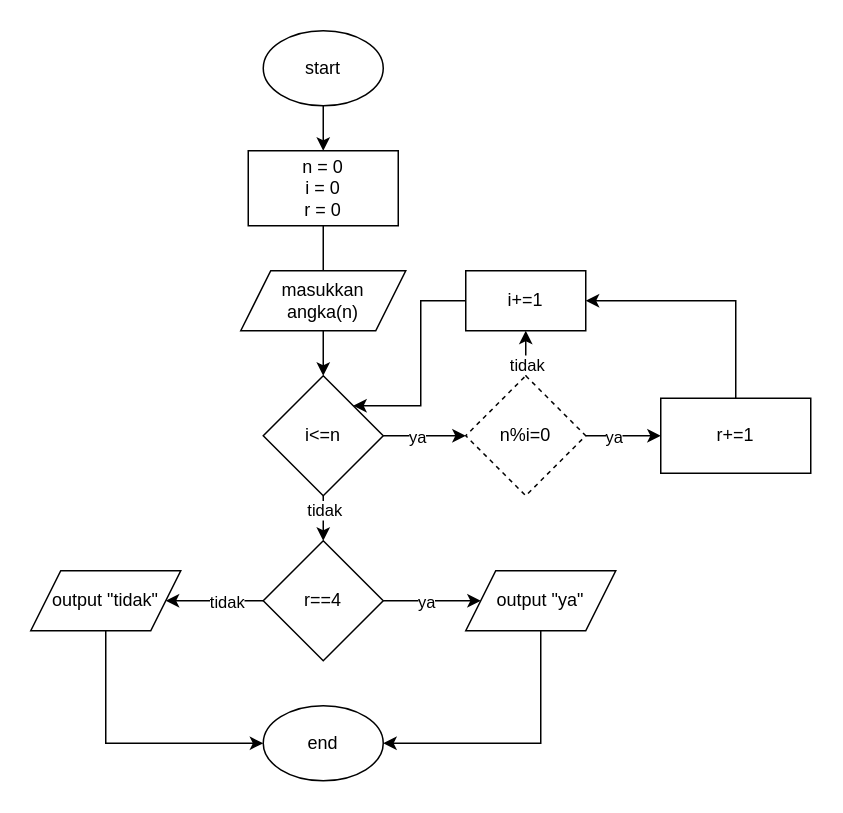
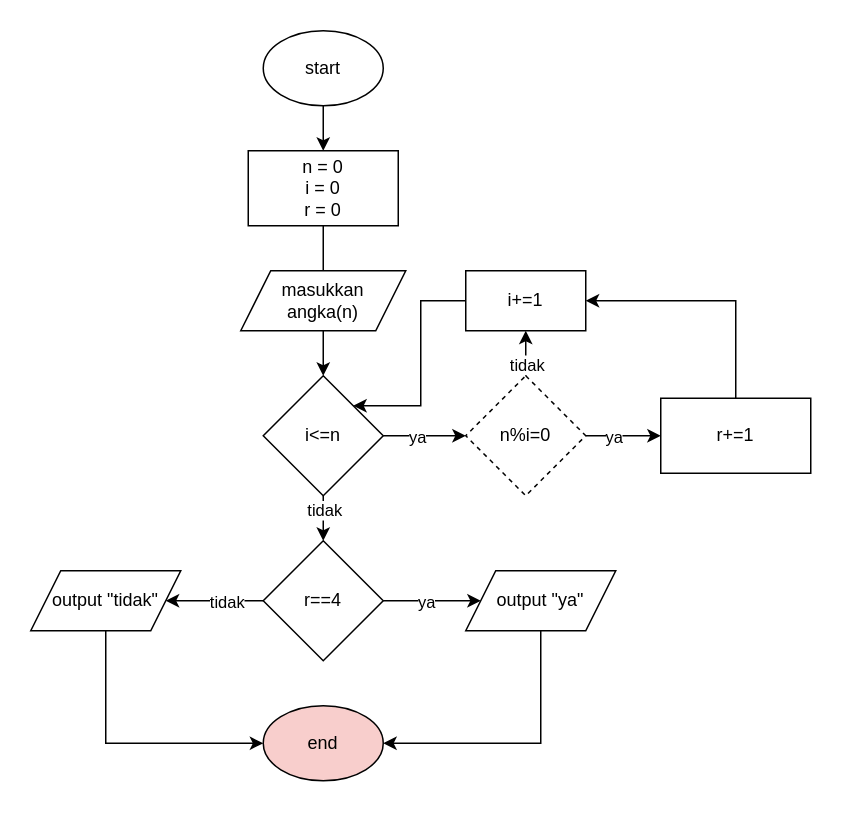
(323, 743) -> (323, 743)
